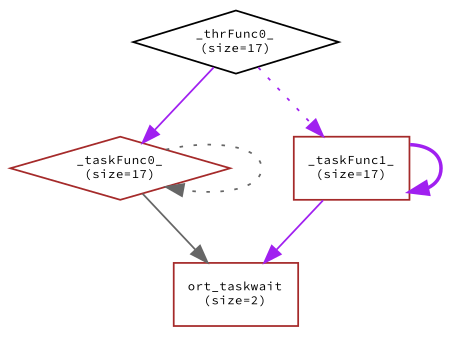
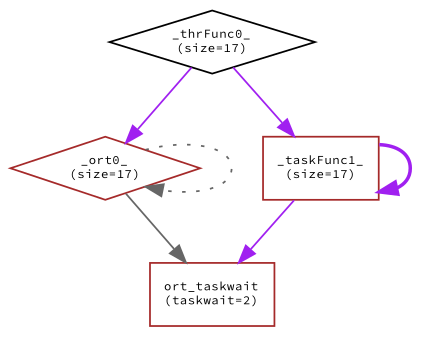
(285, 95) -> (258, 95)
(120, 168) -> (105, 168)
(236, 294) -> (212, 294)
